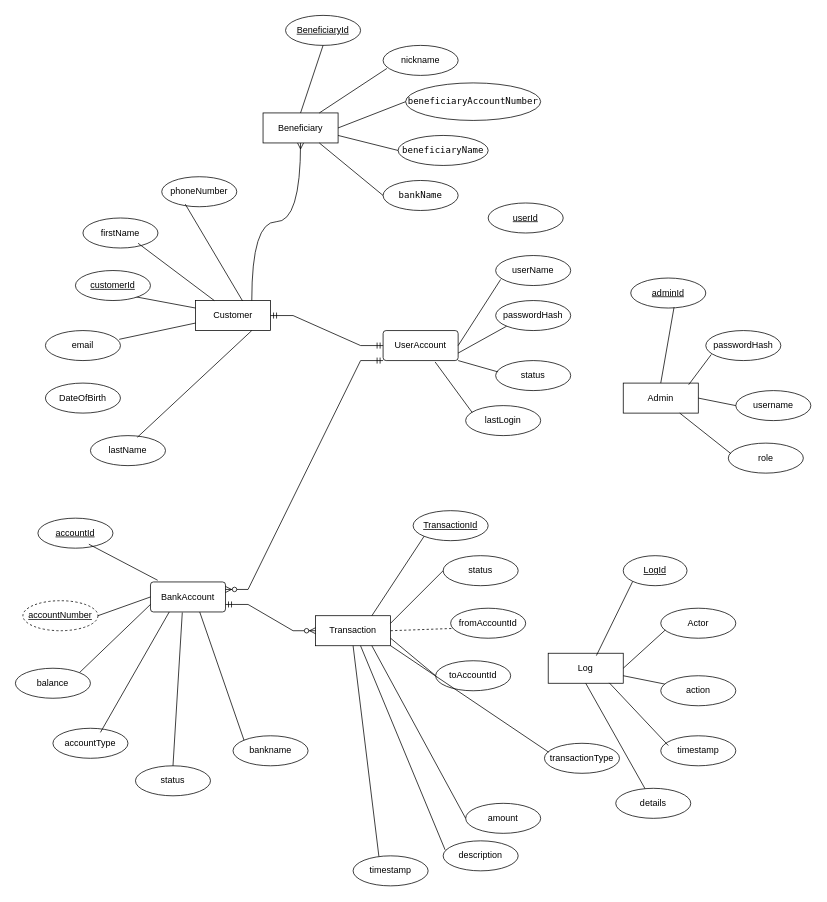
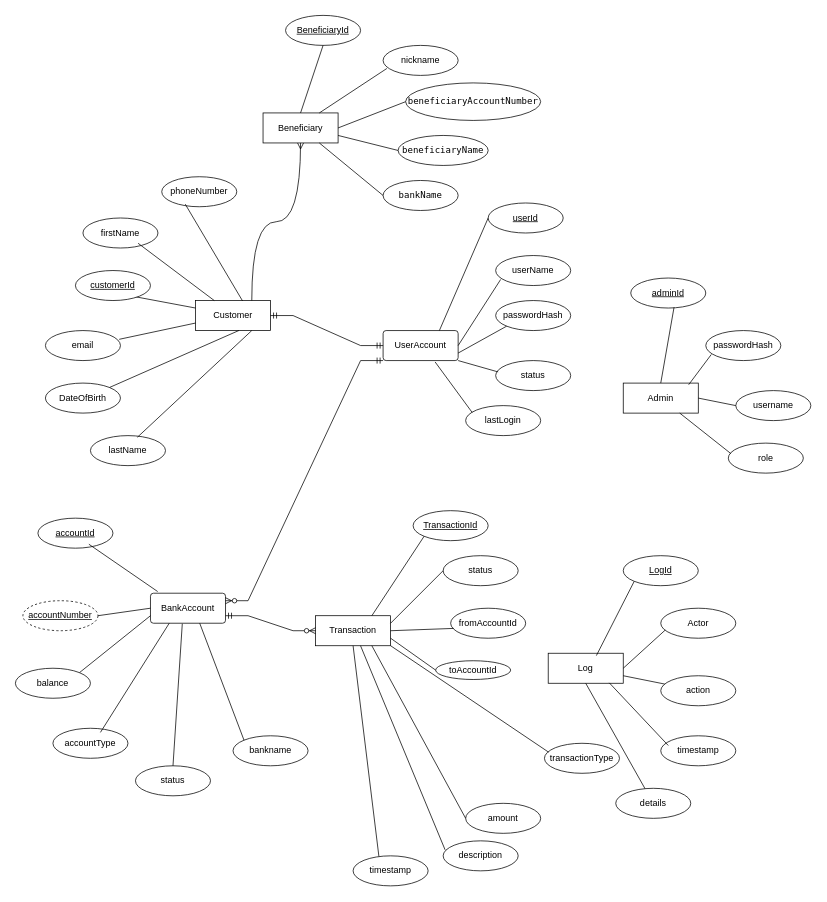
none -> (464, 274)
none -> (174, 359)
(655, 570) -> (660, 570)
(188, 597) -> (188, 608)
(422, 629) -> (422, 629)
(473, 675) -> (473, 670)
